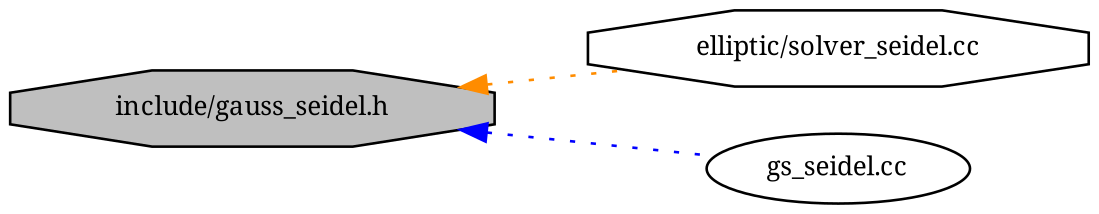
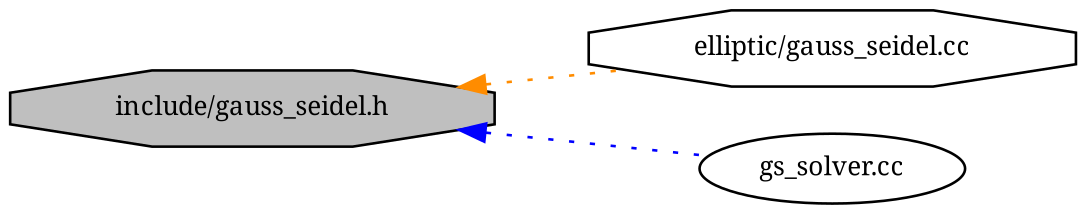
(838, 48) -> (832, 48)
(838, 169) -> (832, 169)
